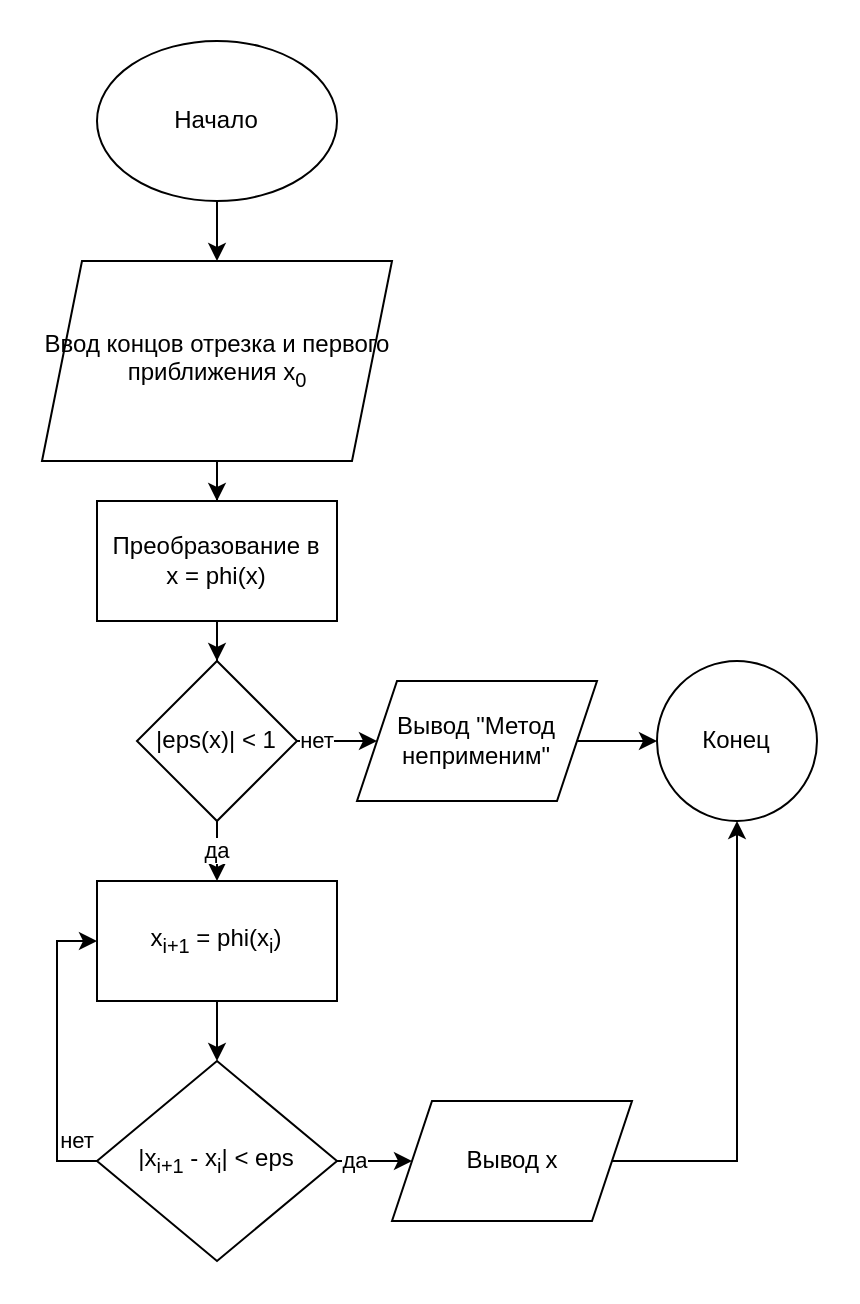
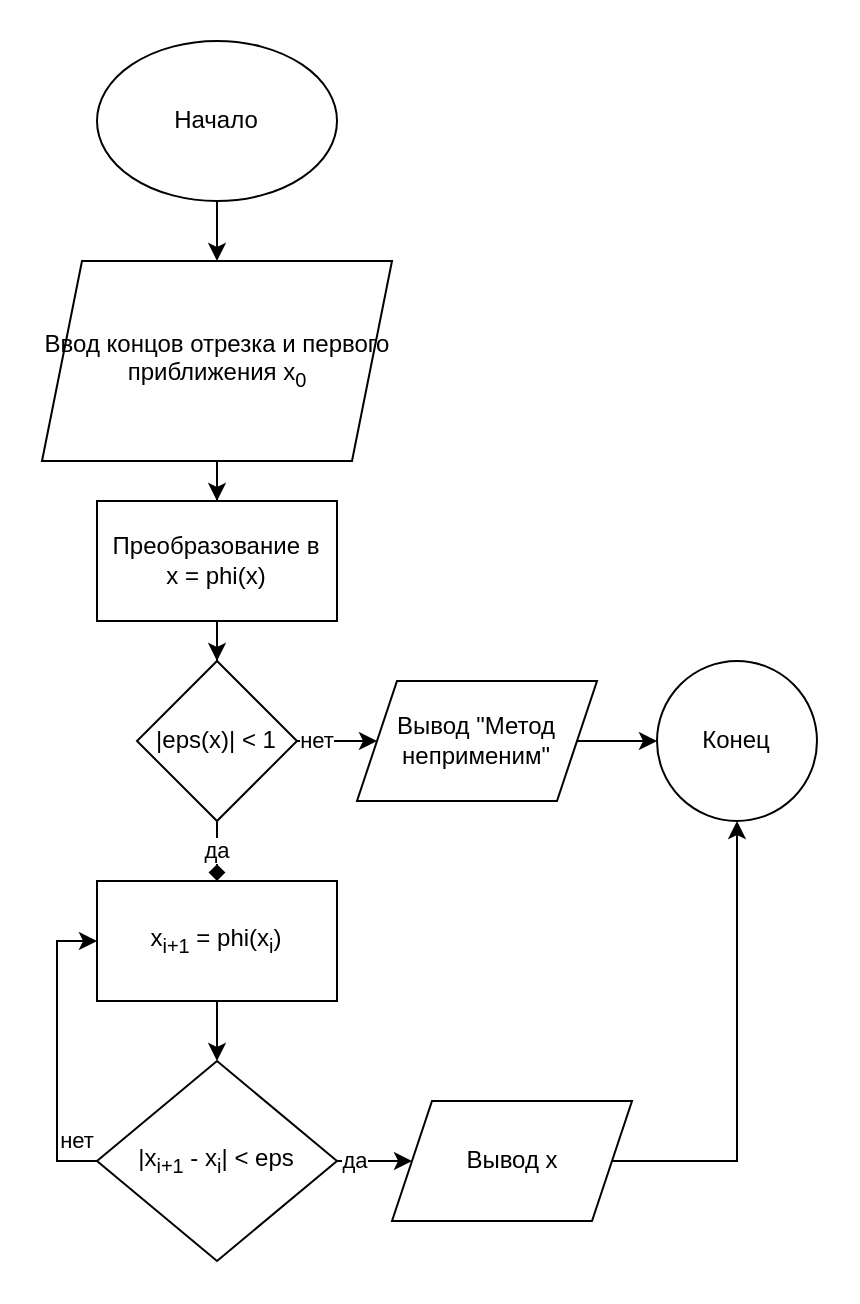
(217, 866) -> (217, 865)
